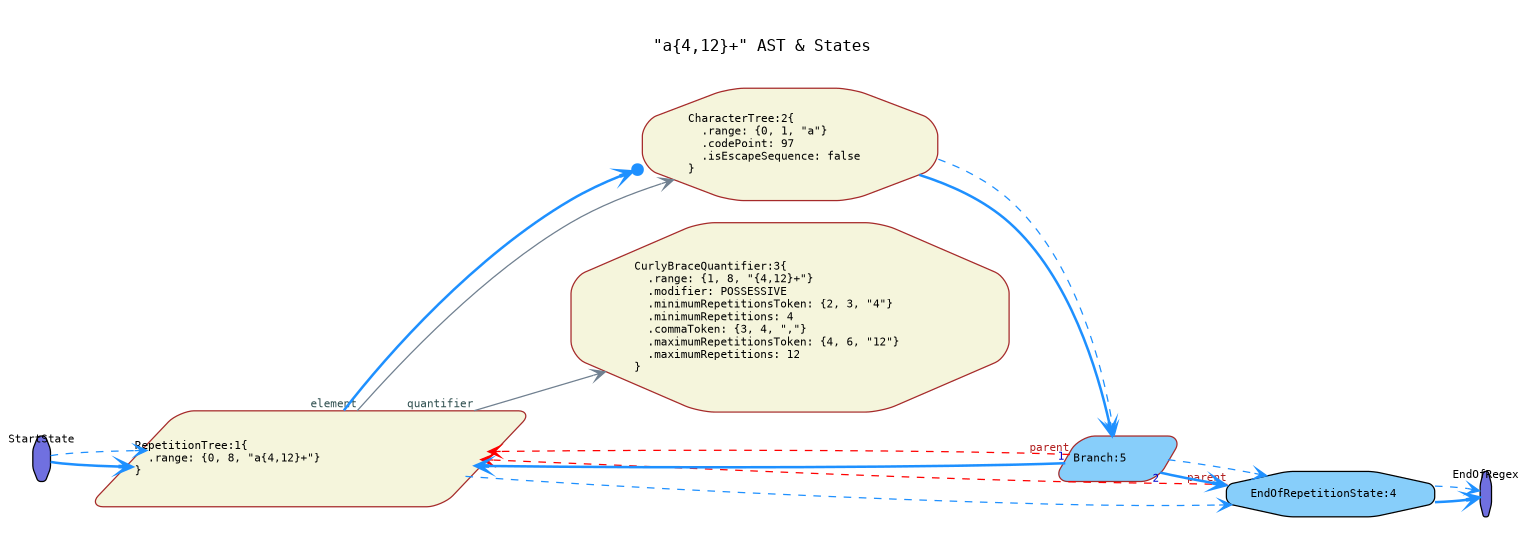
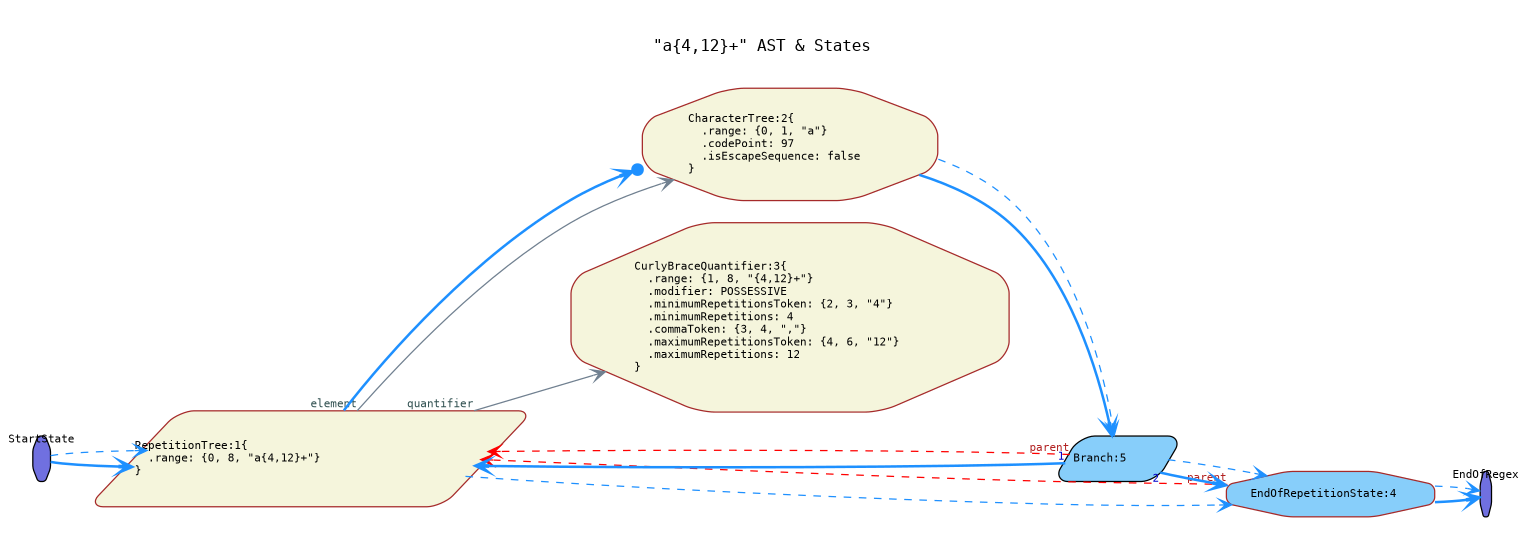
(1118, 459) -> (1118, 459)
(1331, 494) -> (1331, 494)
